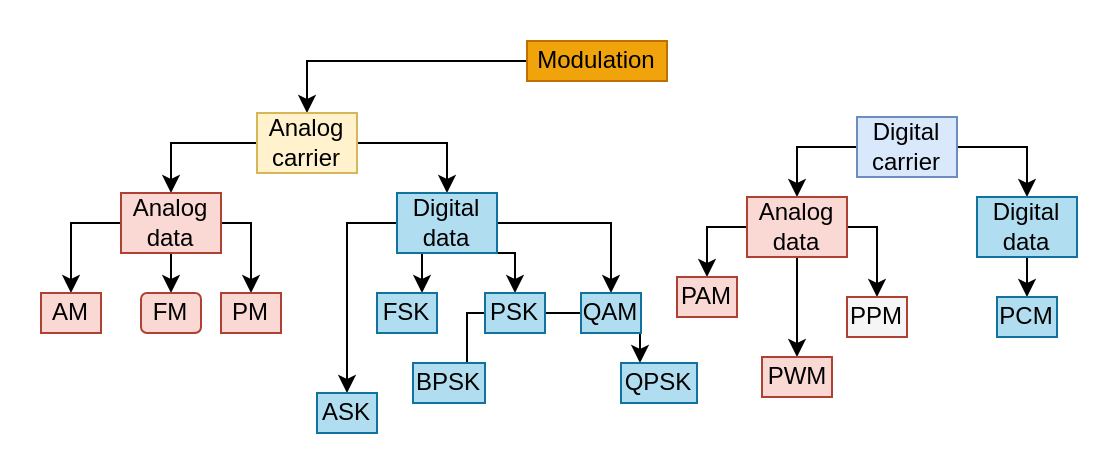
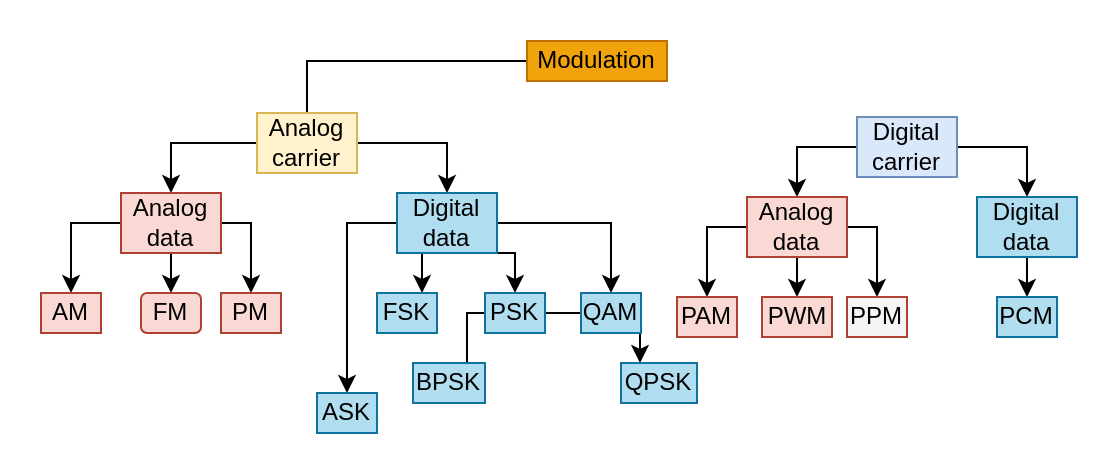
(307, 98) -> (307, 103)
(707, 297) -> (707, 317)
(797, 377) -> (797, 317)
